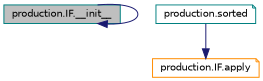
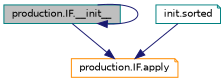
(206, 14) -> (188, 14)
none -> (89, 38)
